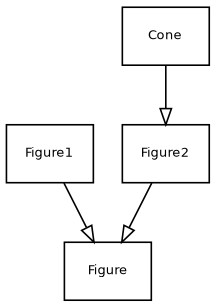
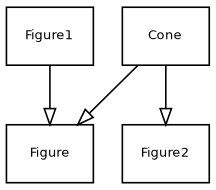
(141, 205) -> (114, 89)
